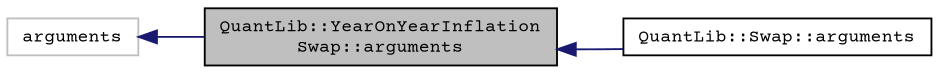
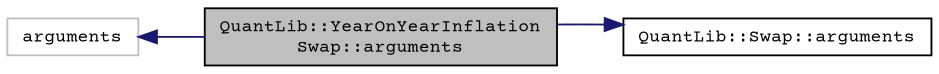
(600, 49) -> (581, 24)
